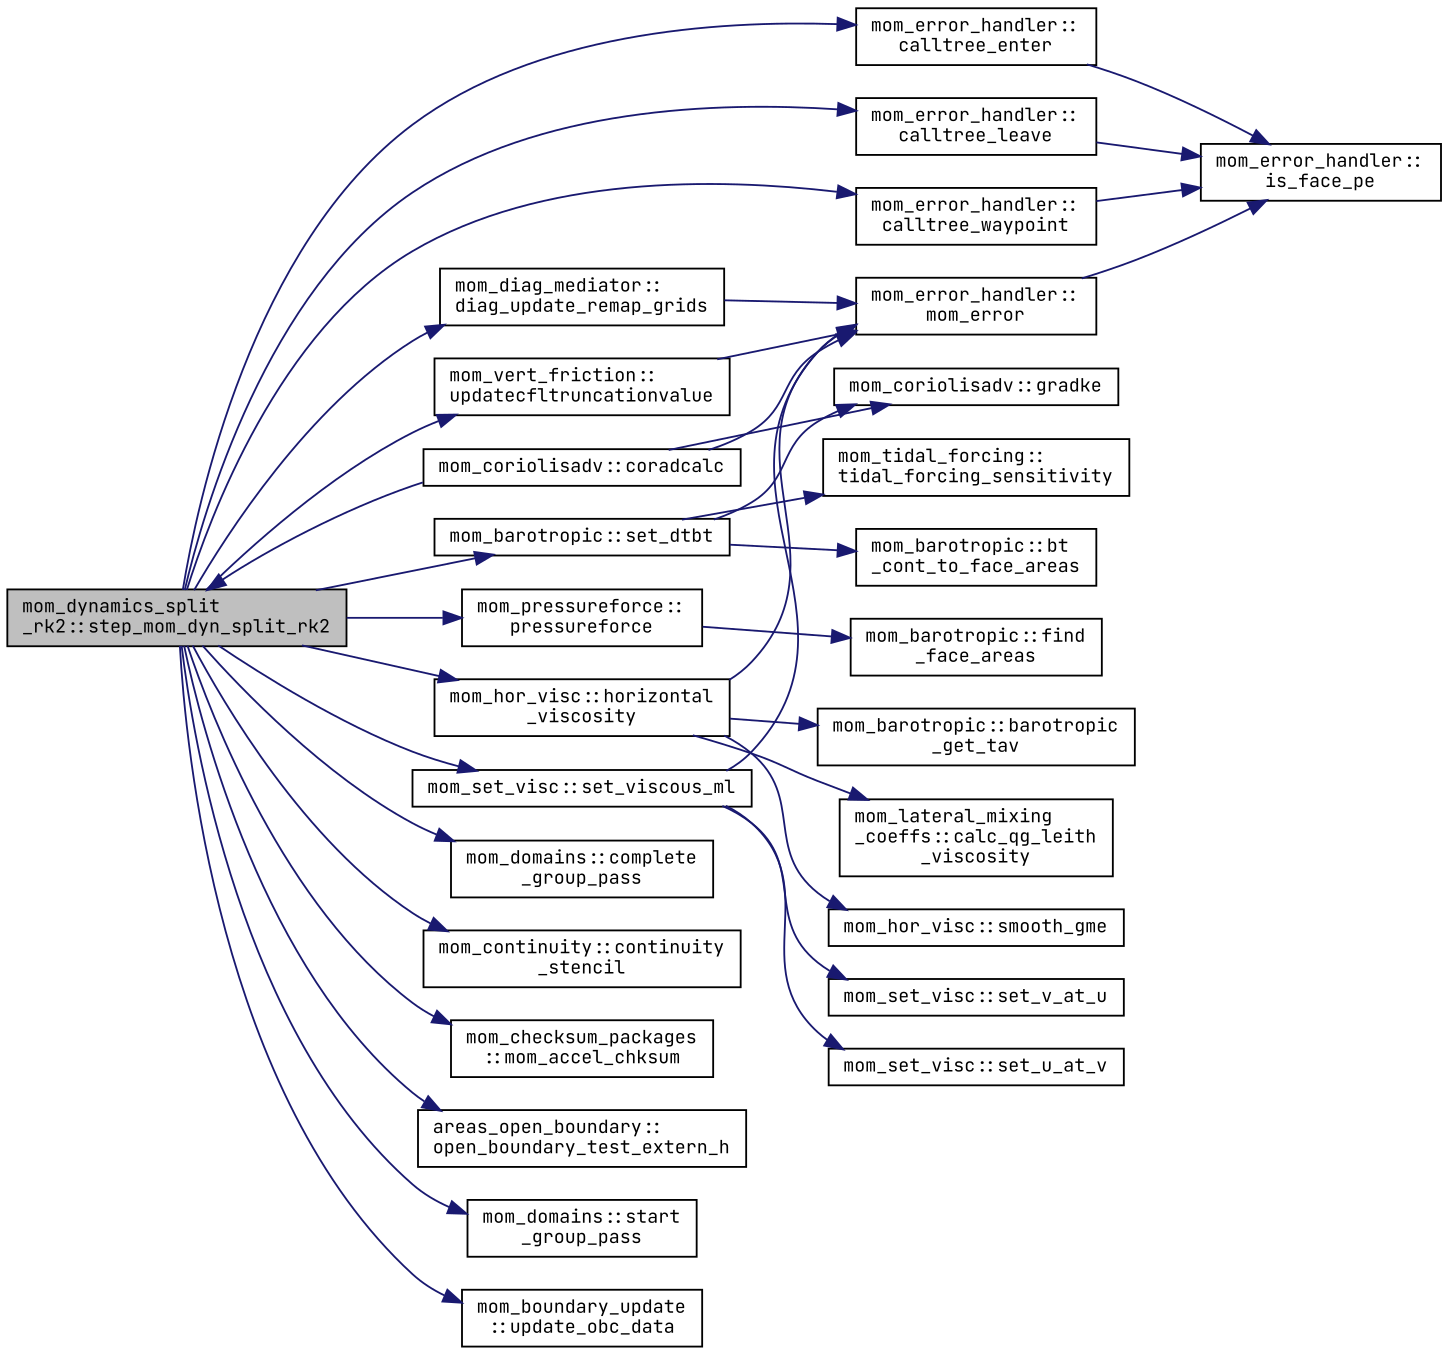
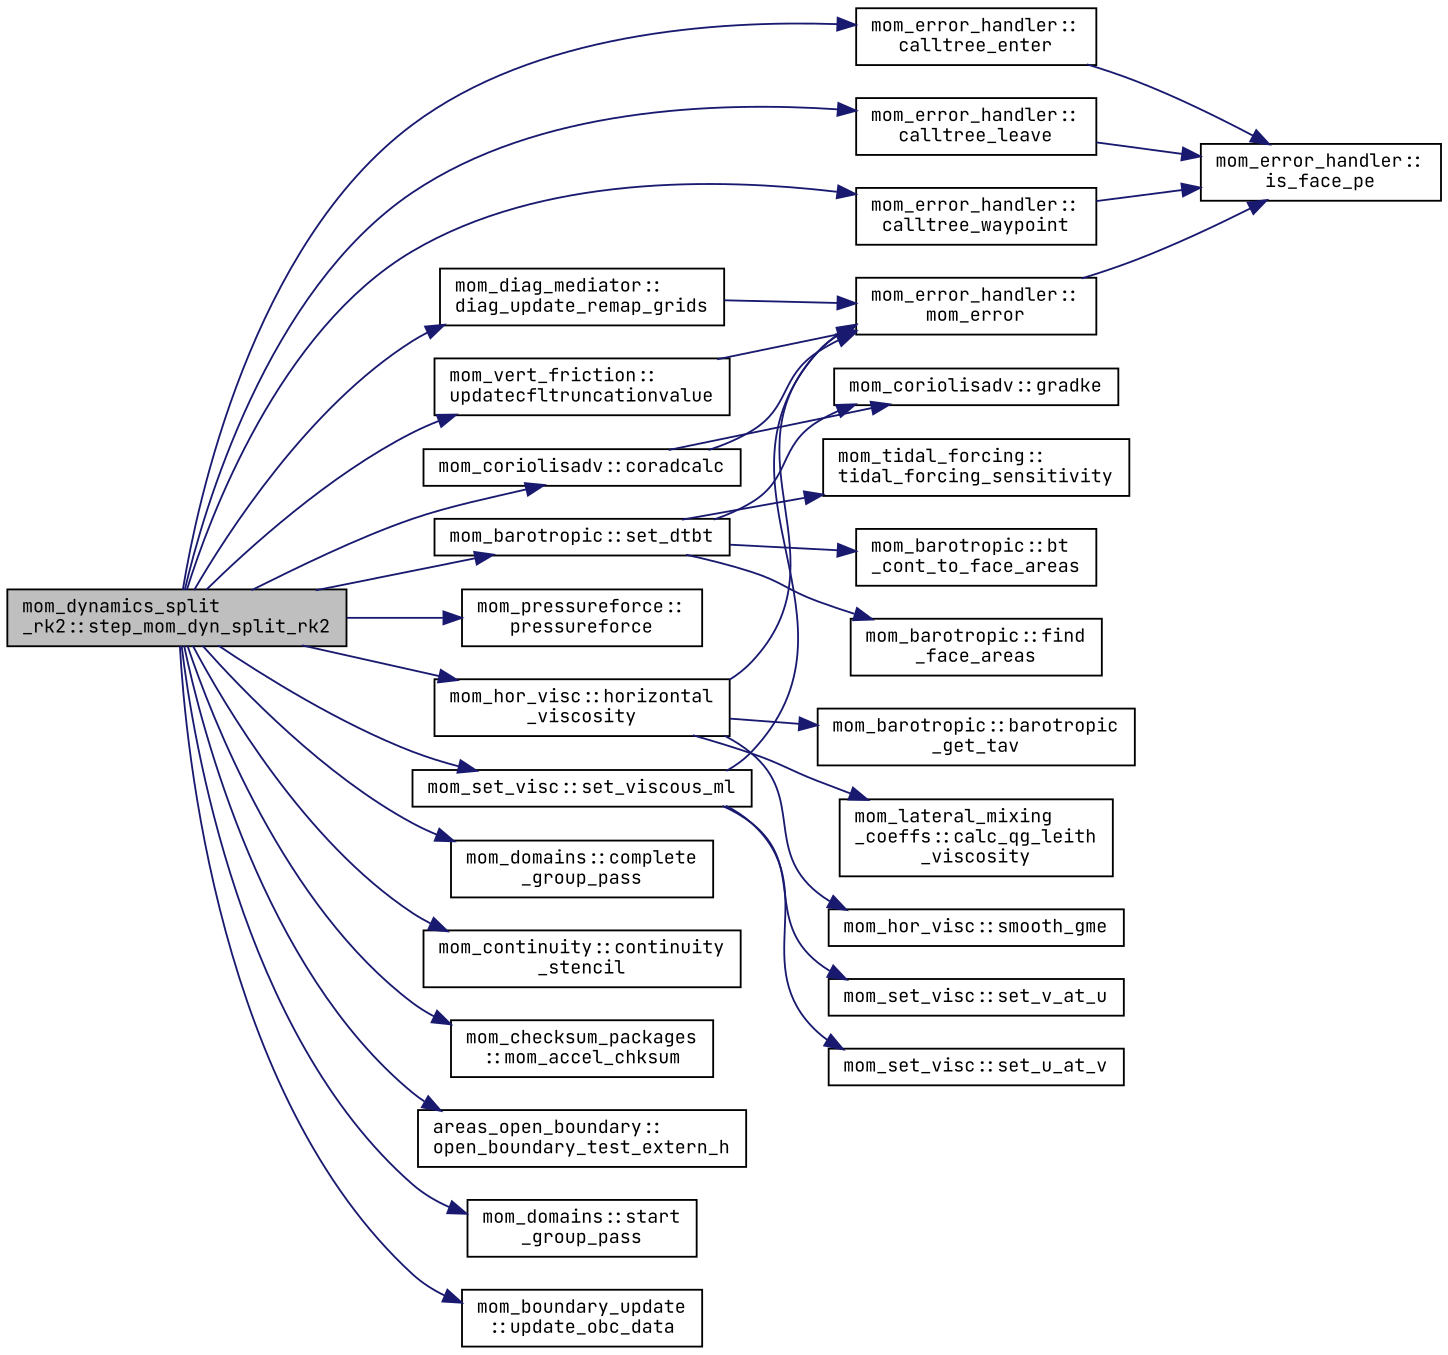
(320, 525) -> (385, 529)
(757, 631) -> (772, 580)
